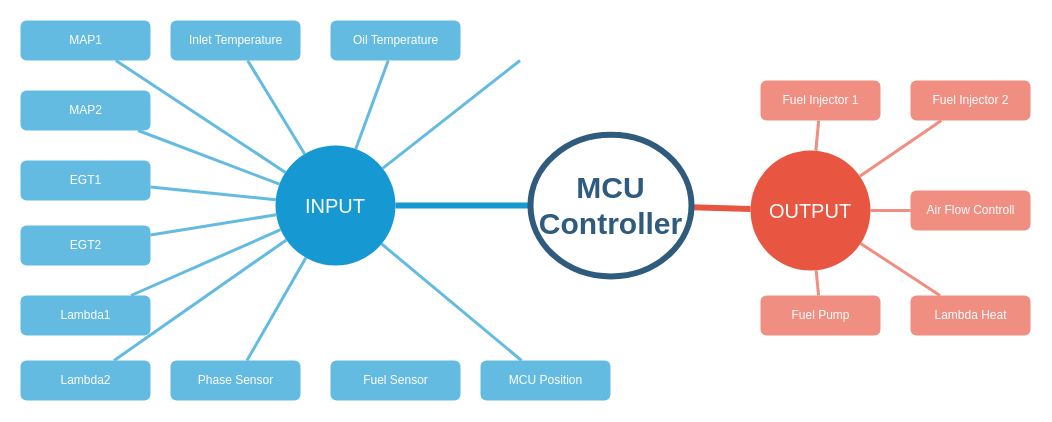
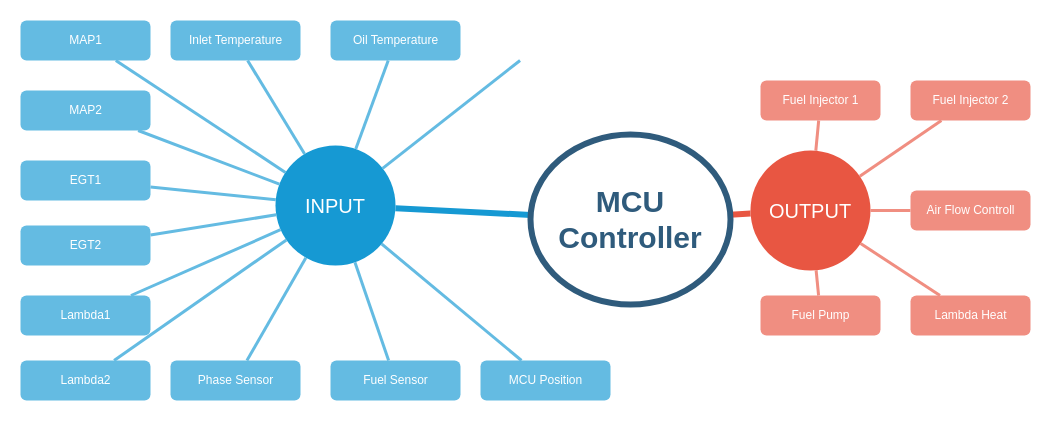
(611, 205) -> (631, 220)
none -> (372, 311)
